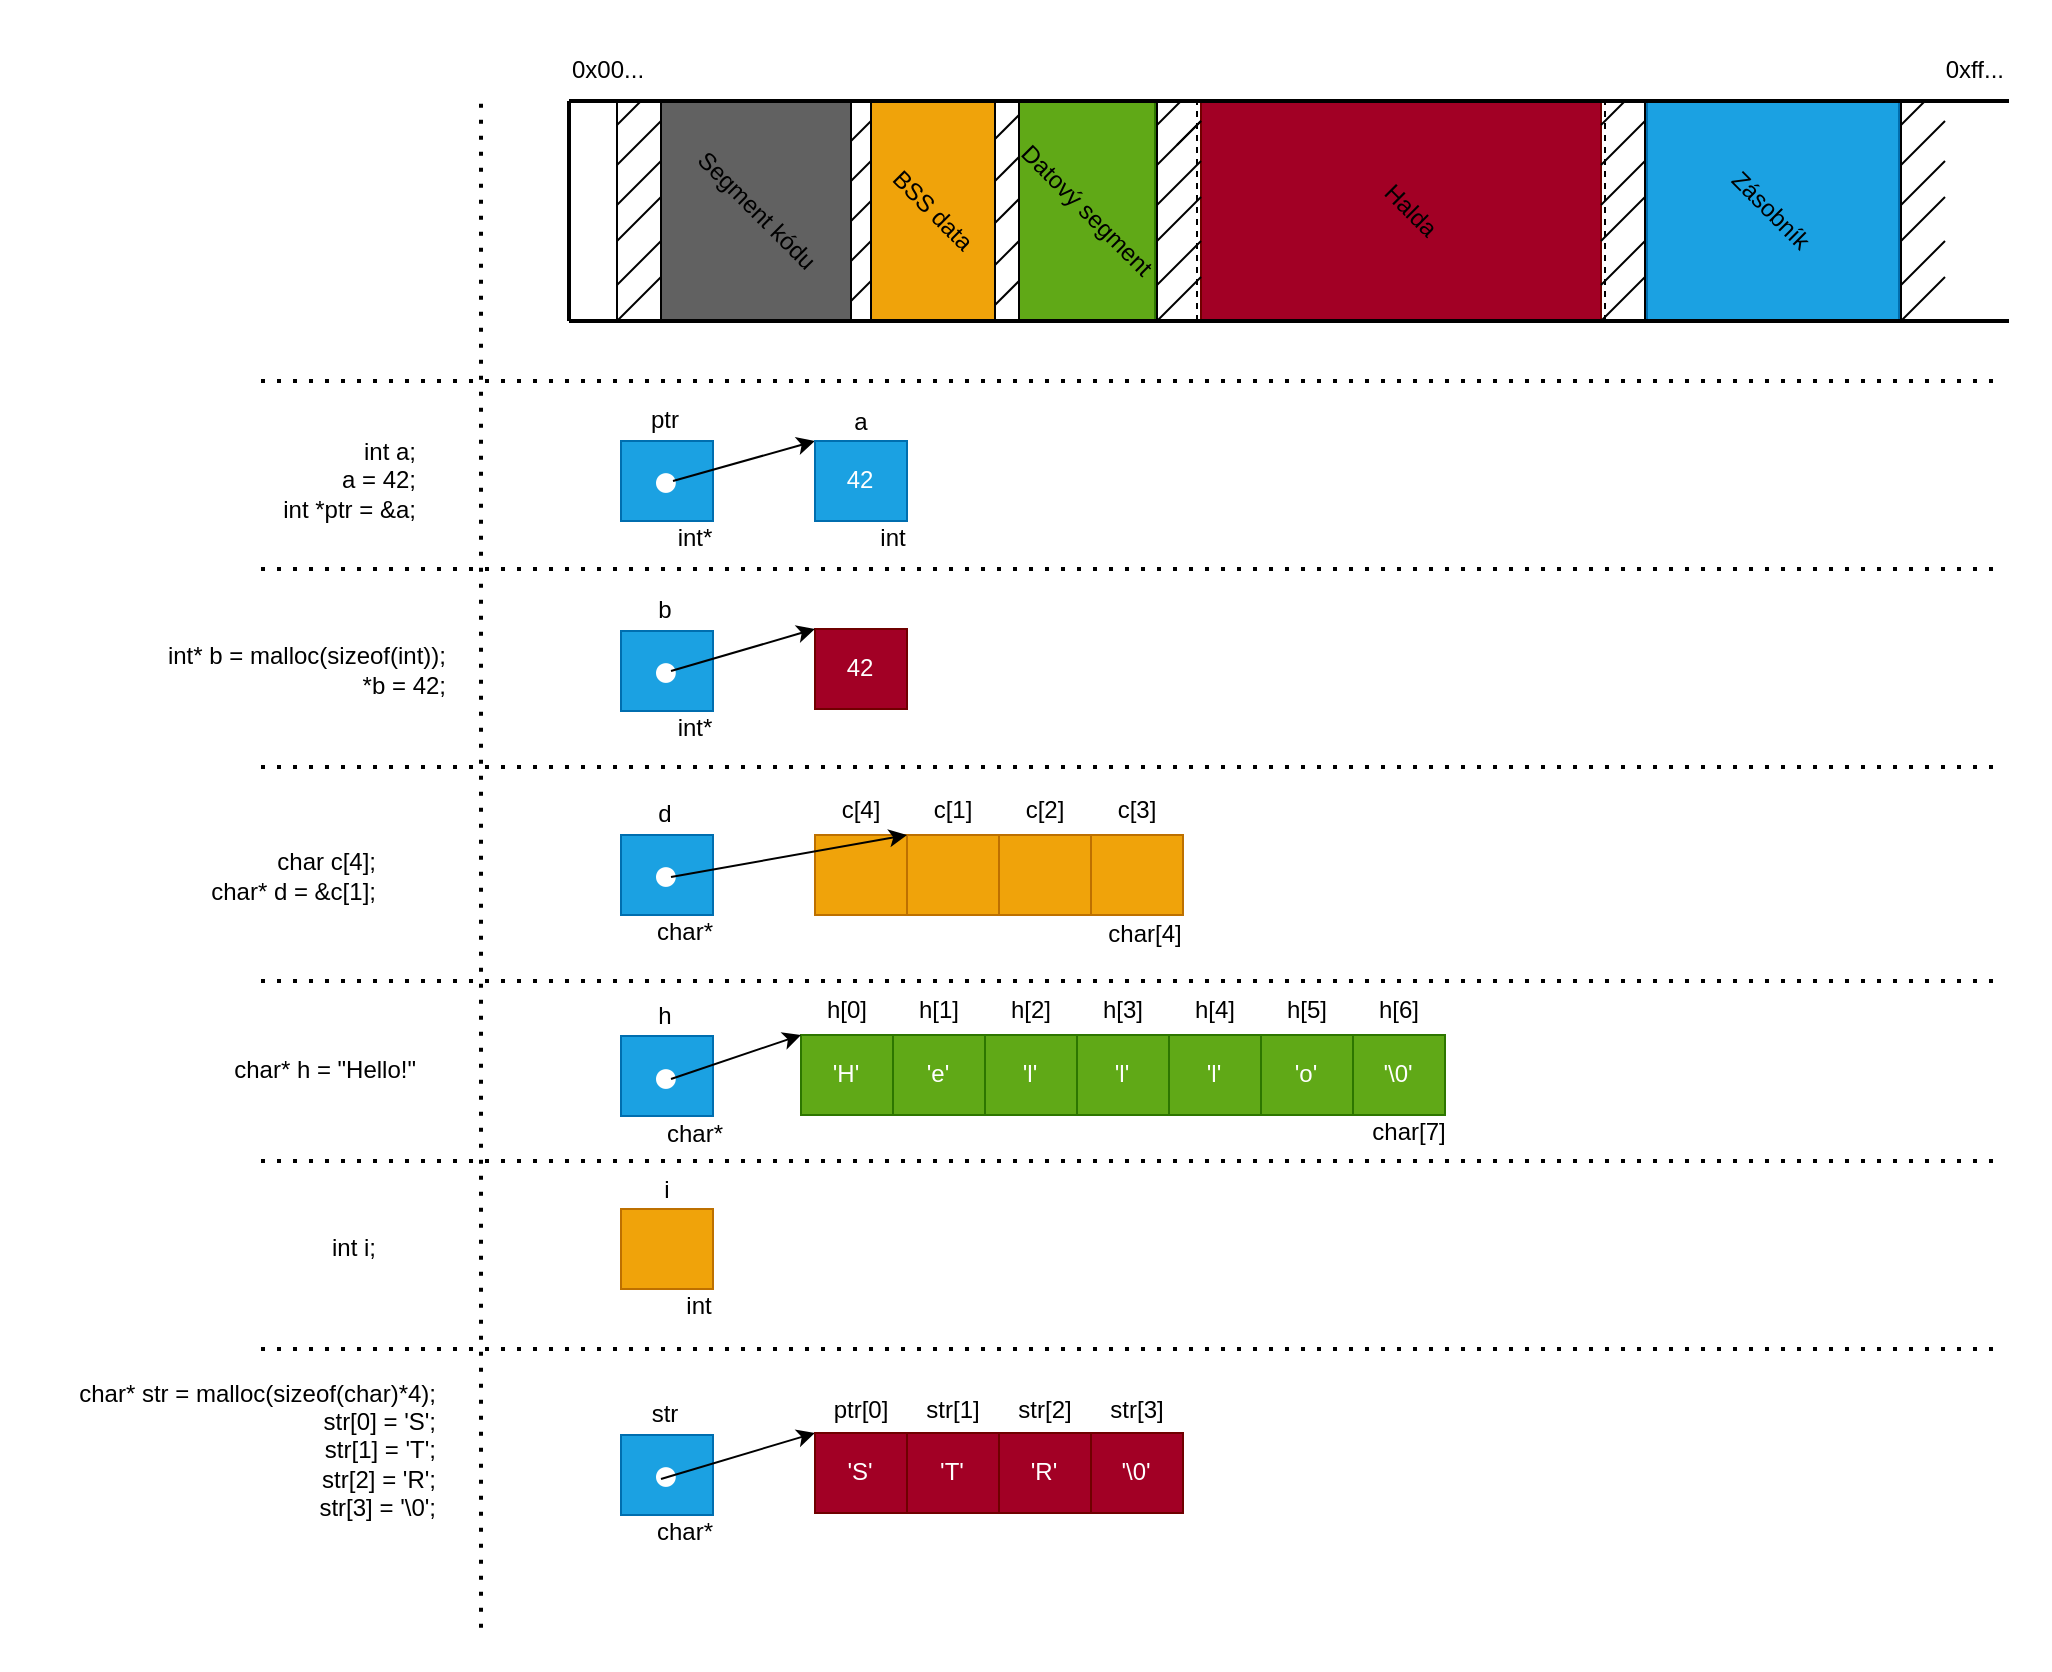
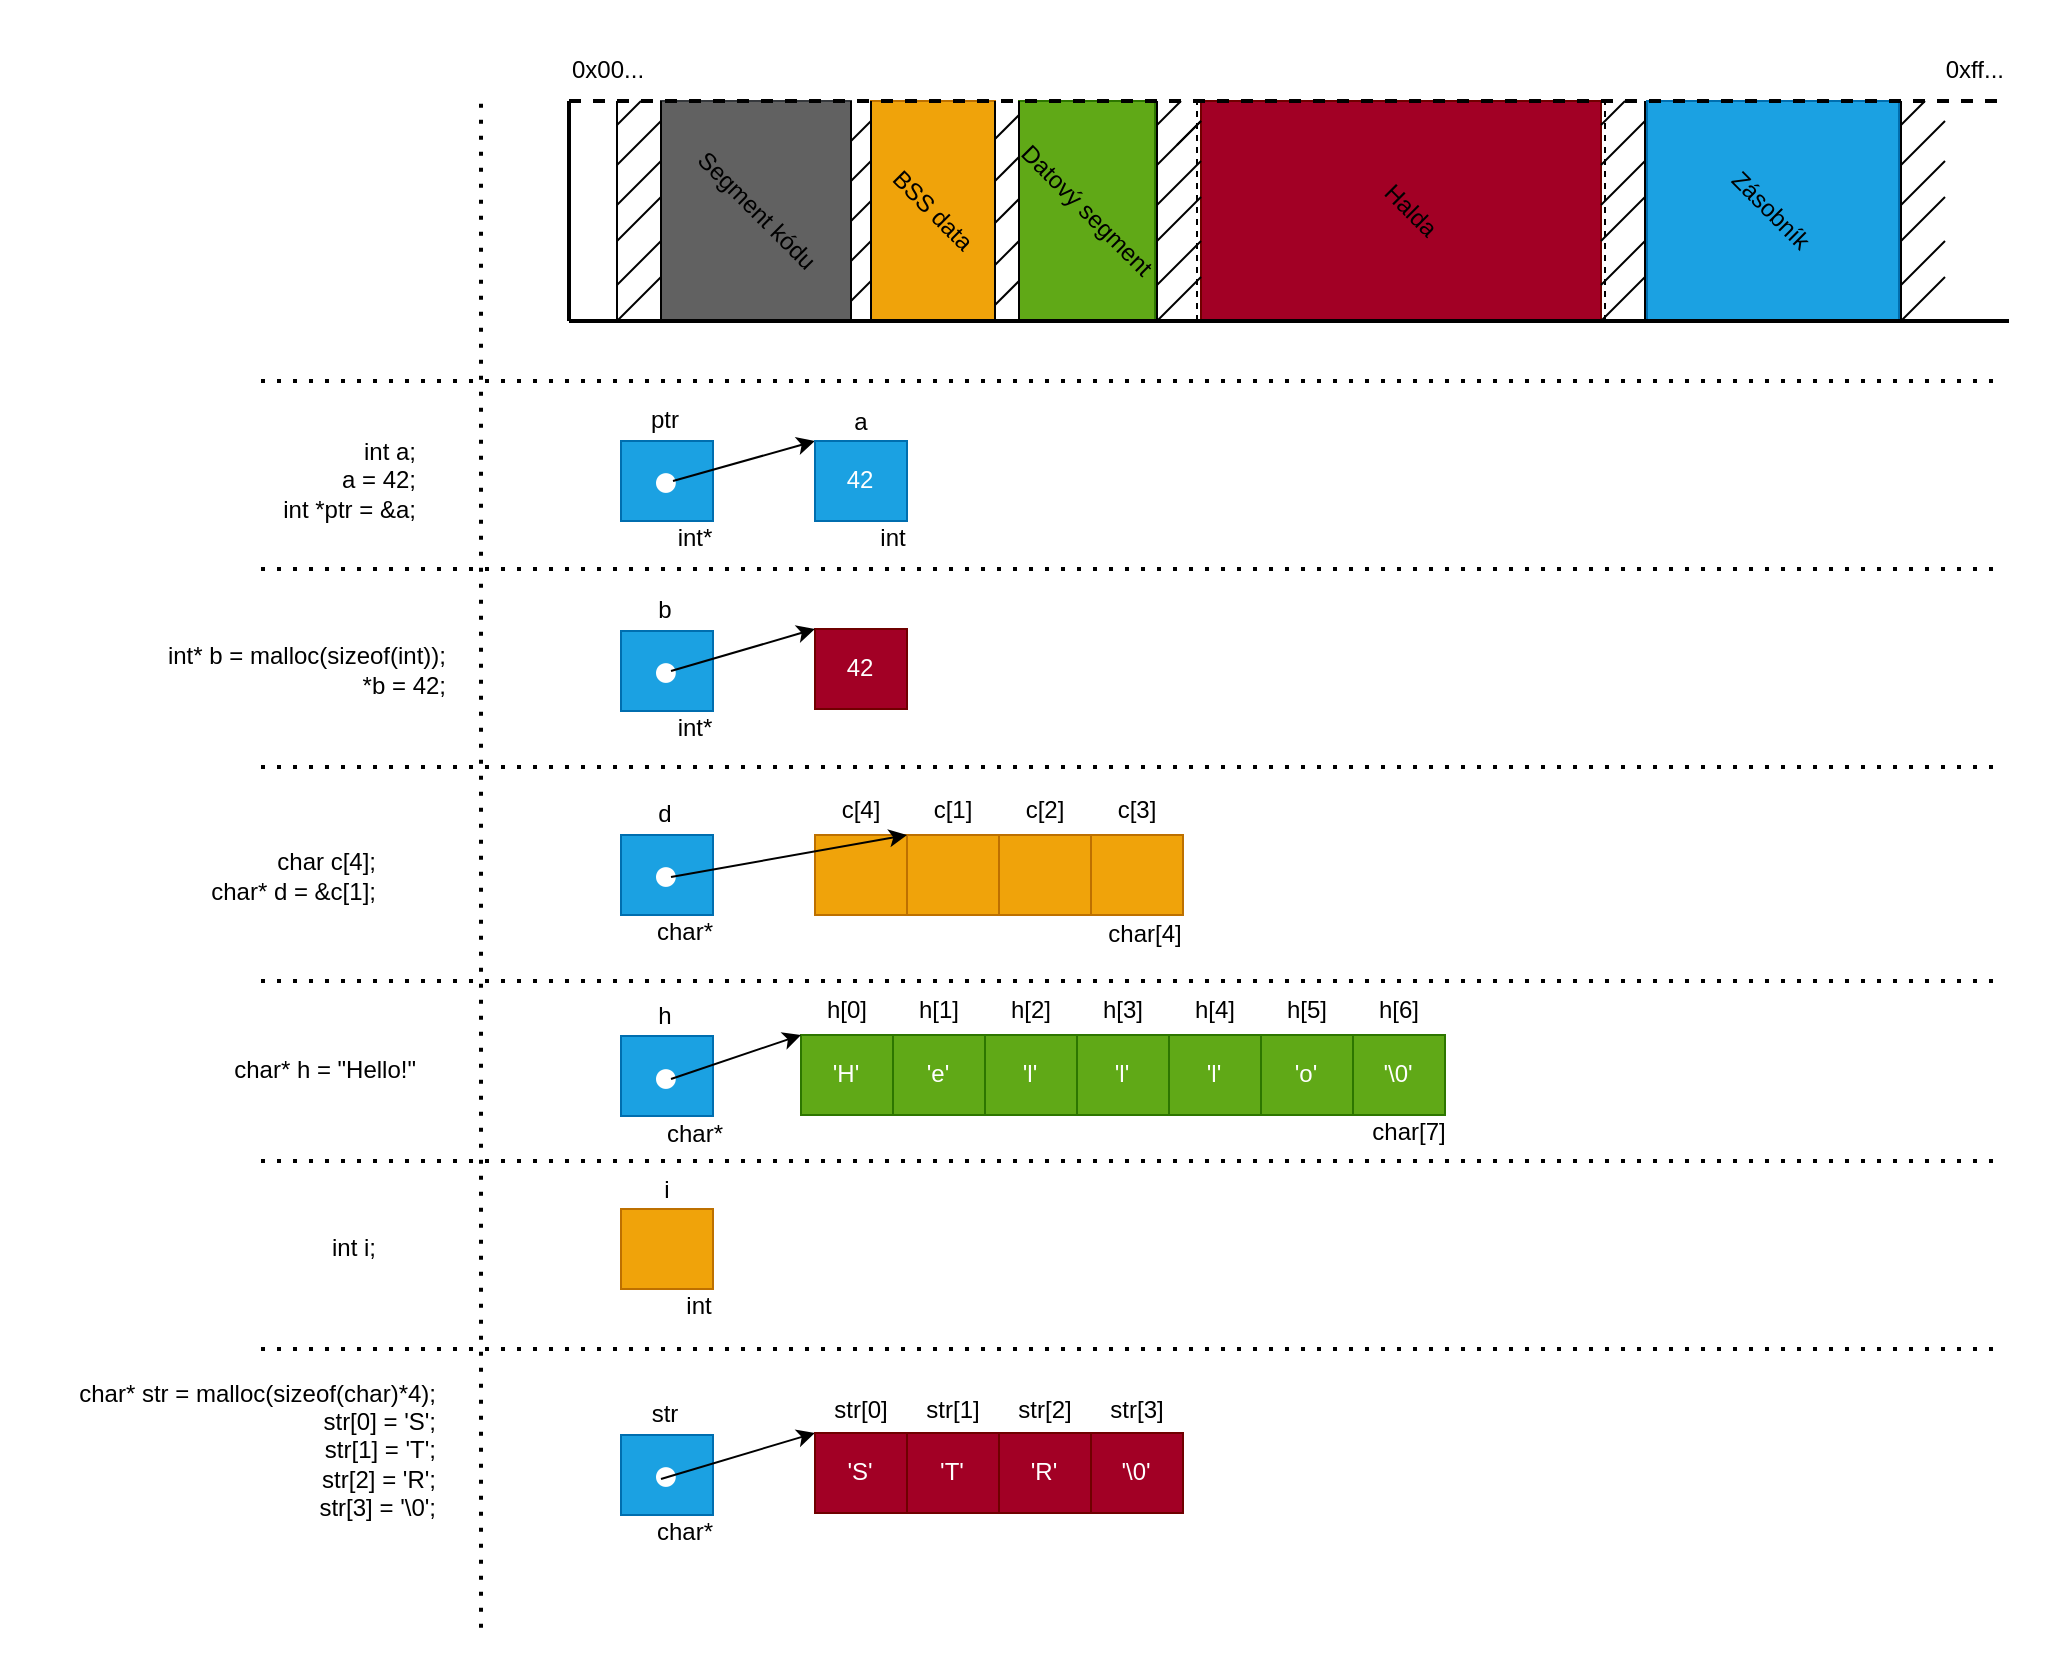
(586, 101) -> (586, 101)
(862, 1411) -> (862, 1411)
